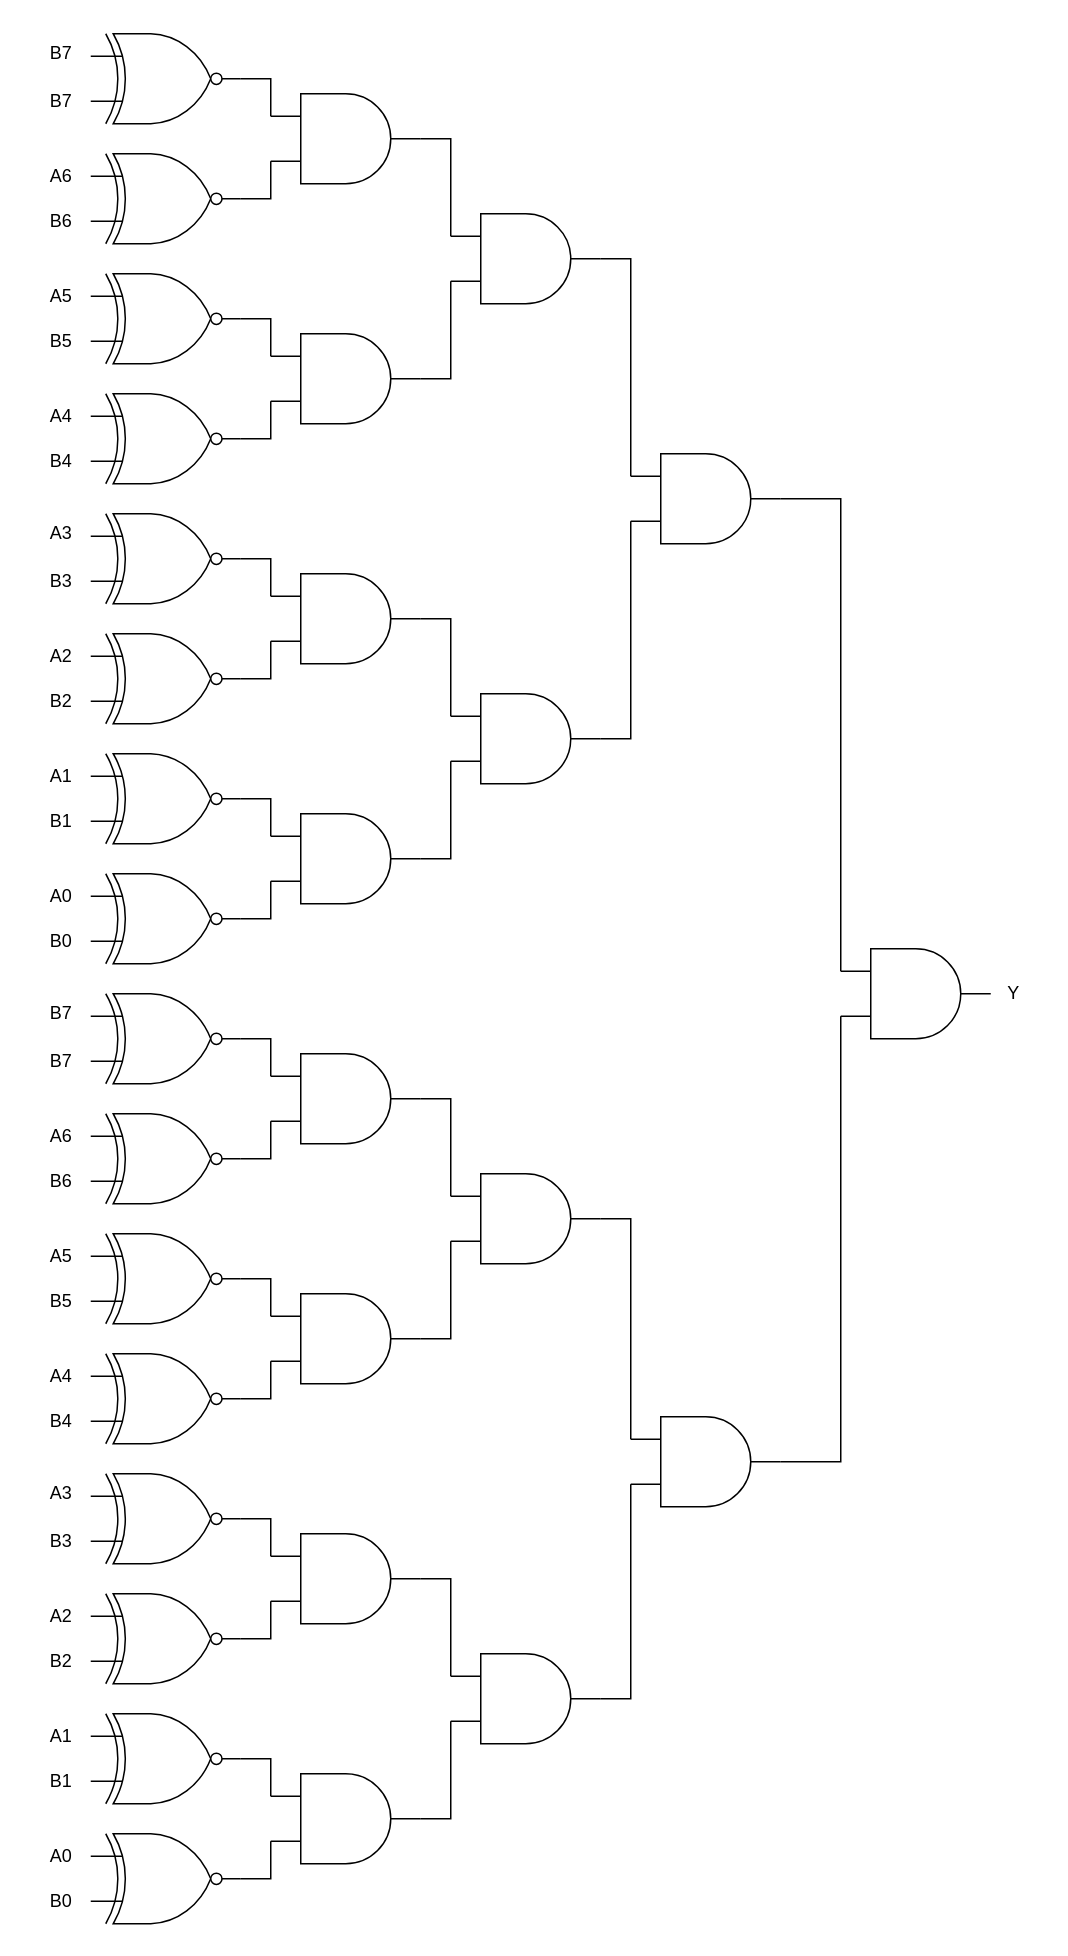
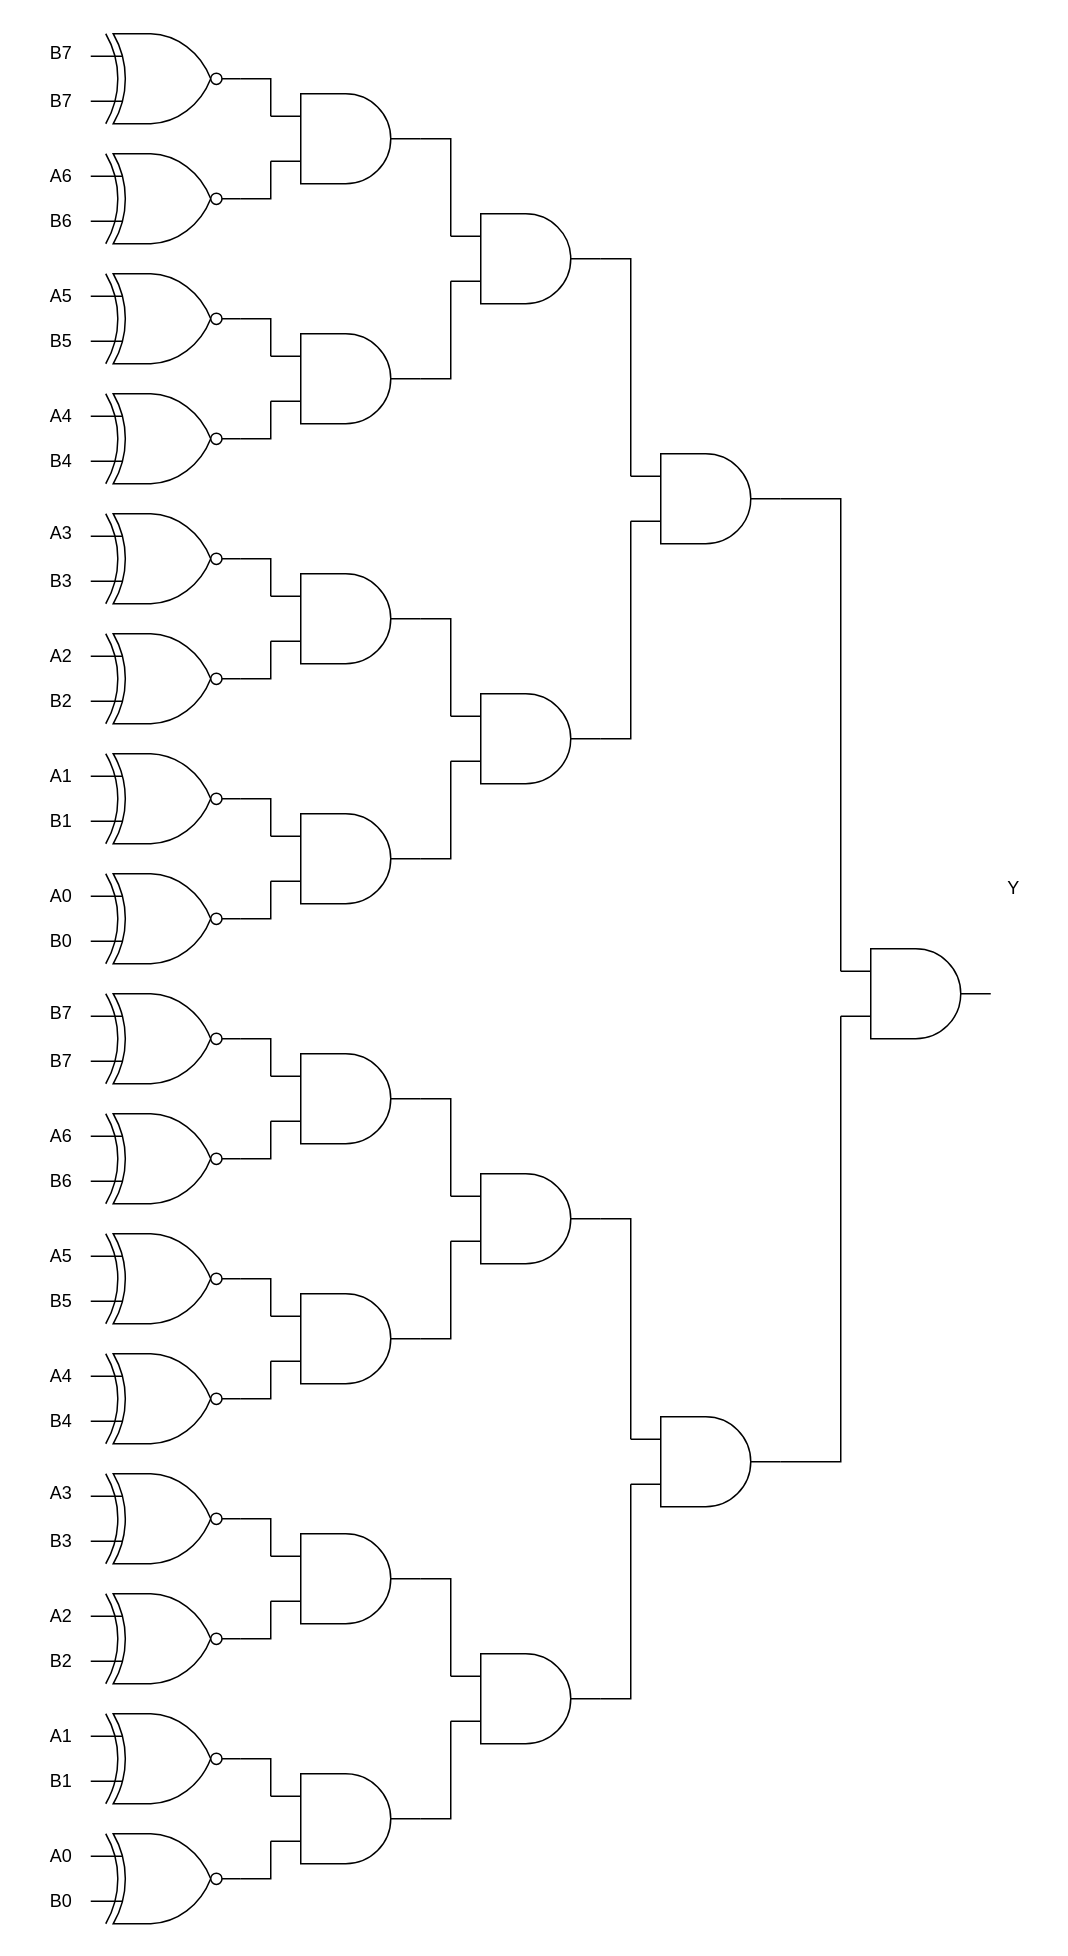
(1013, 994) -> (1013, 889)
